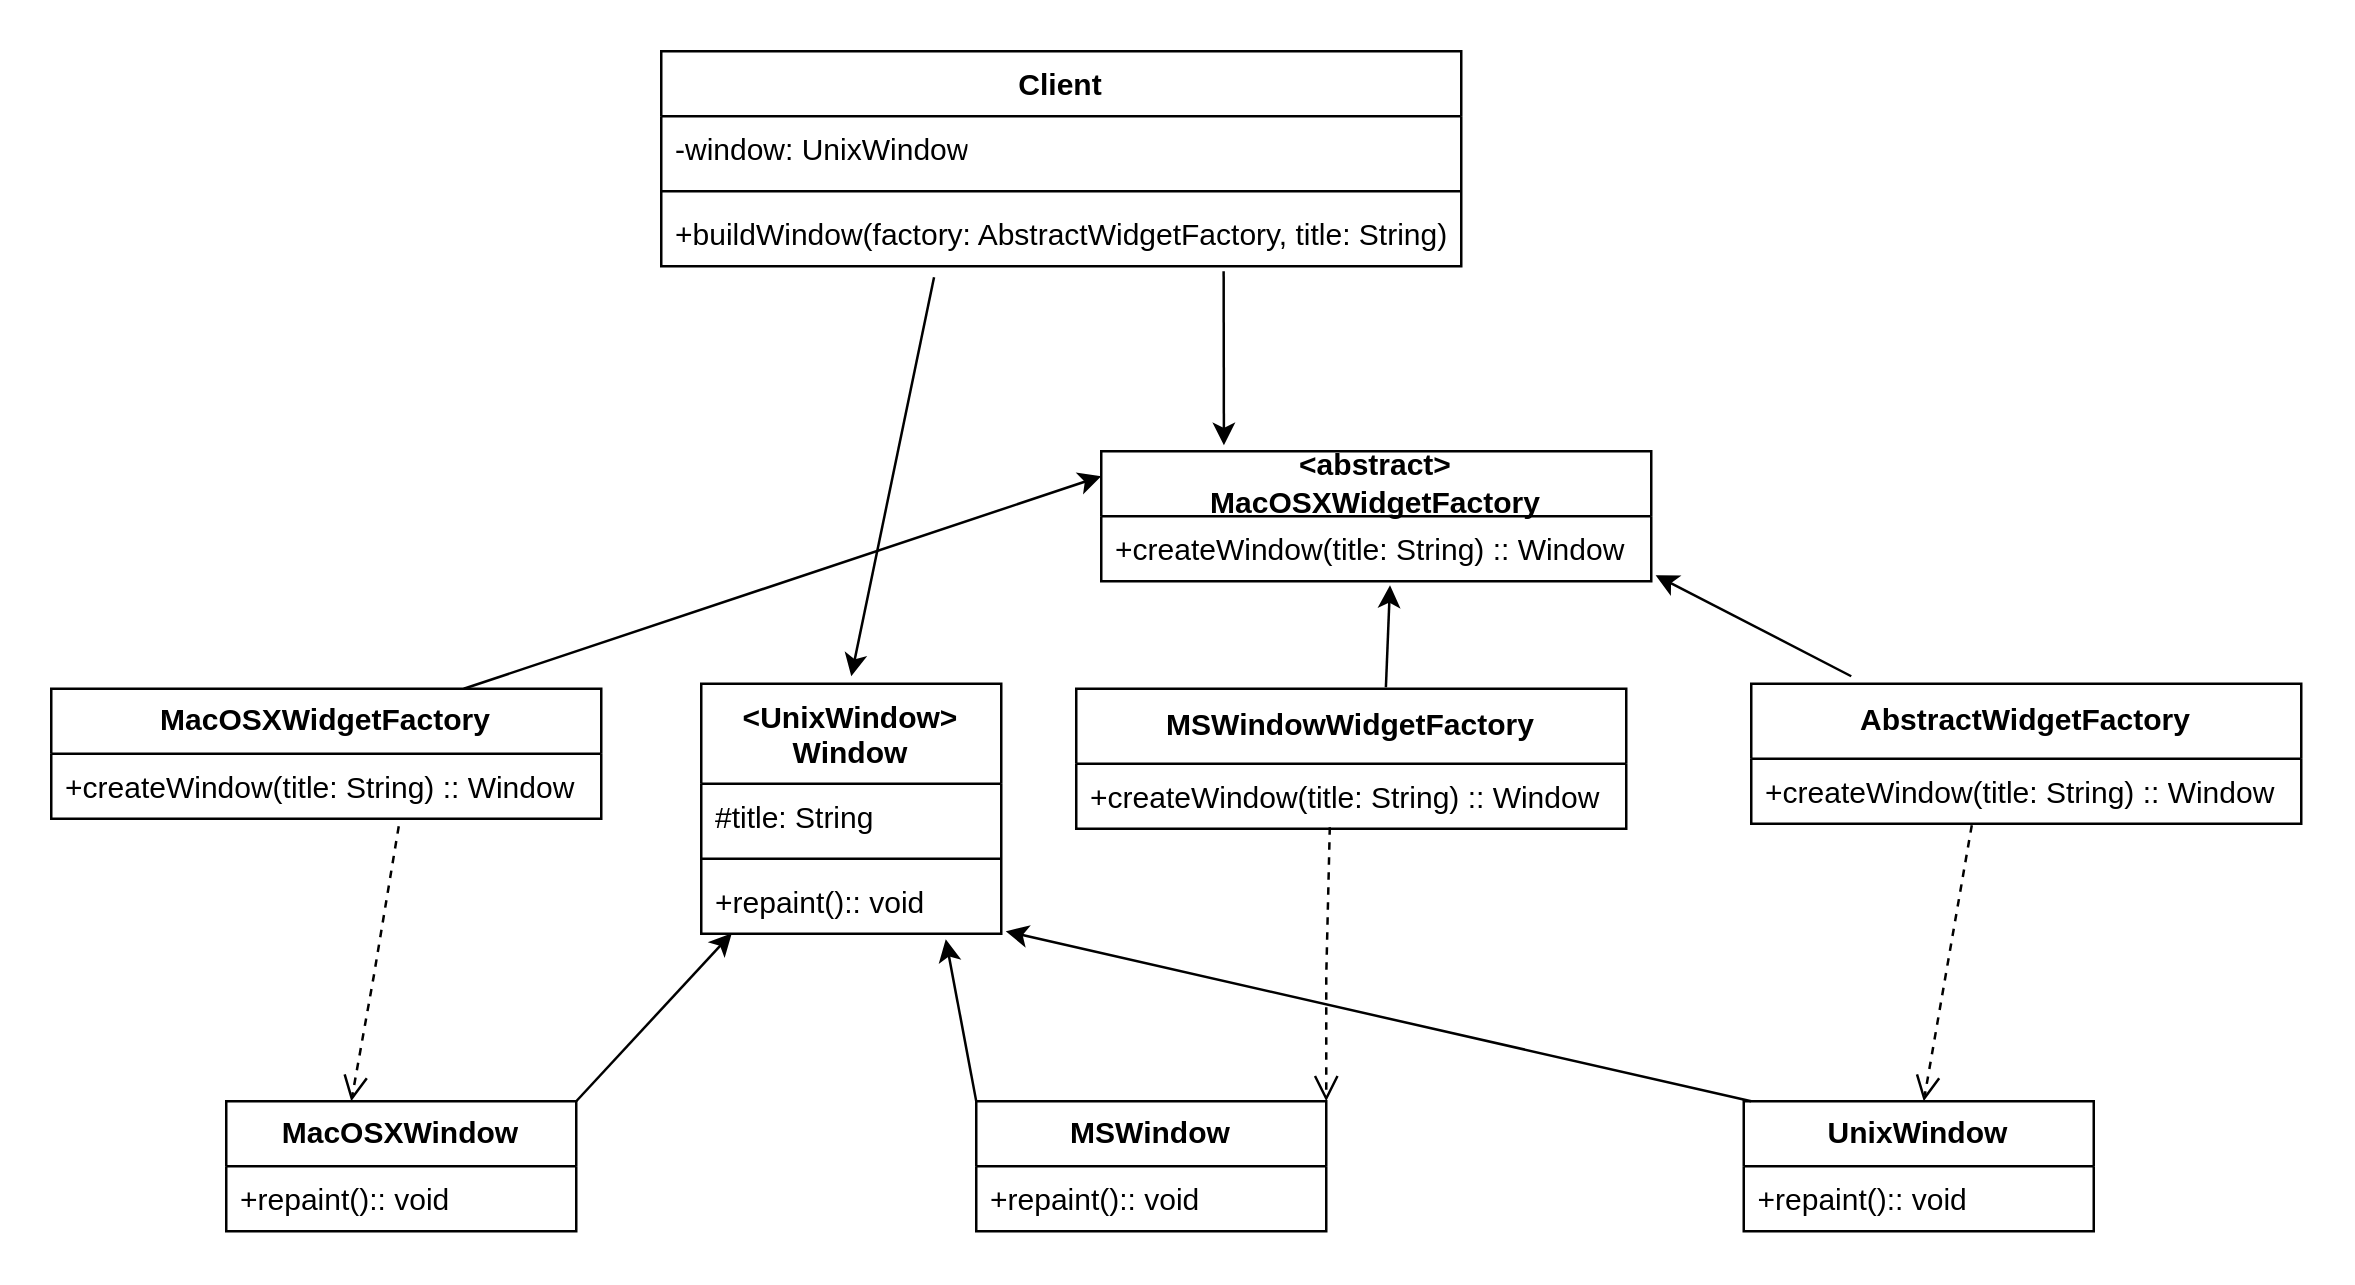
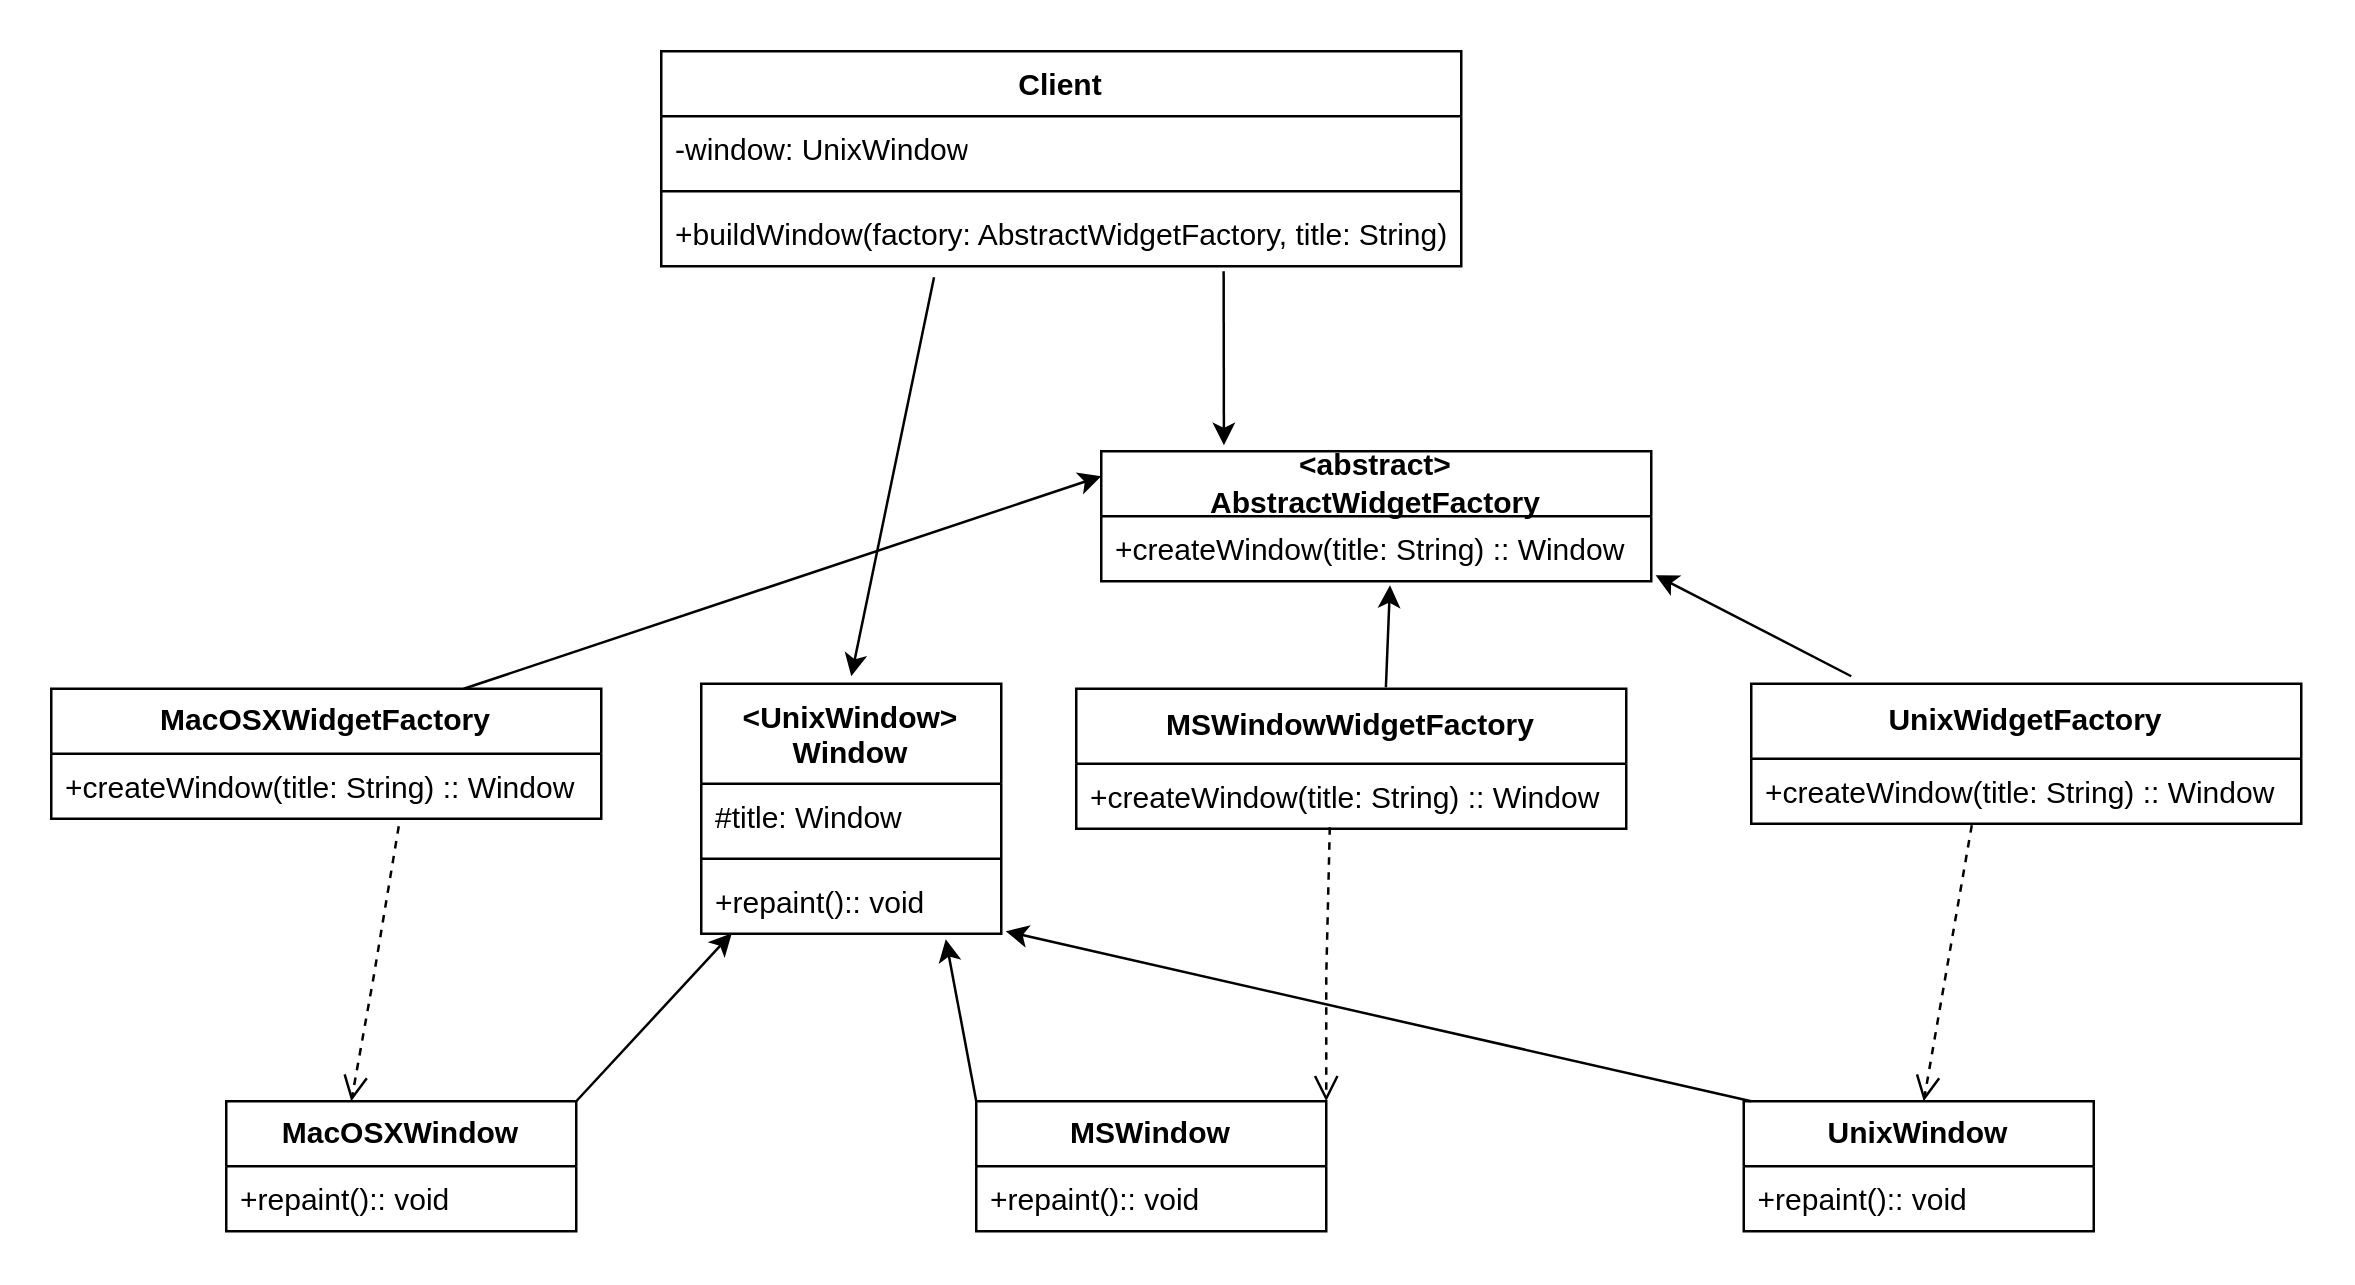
(1376, 484) -> (1376, 484)
(2026, 721) -> (2026, 721)
(814, 819) -> (814, 819)
